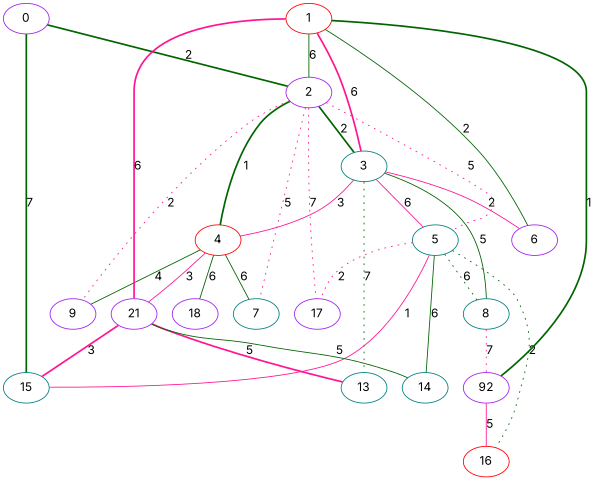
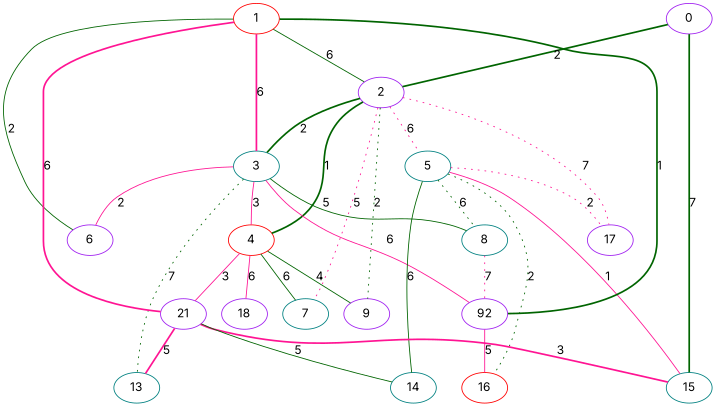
(471, 166) -> (411, 129)
(176, 189) -> (374, 203)
(400, 203) -> (364, 246)
(207, 277) -> (248, 277)
